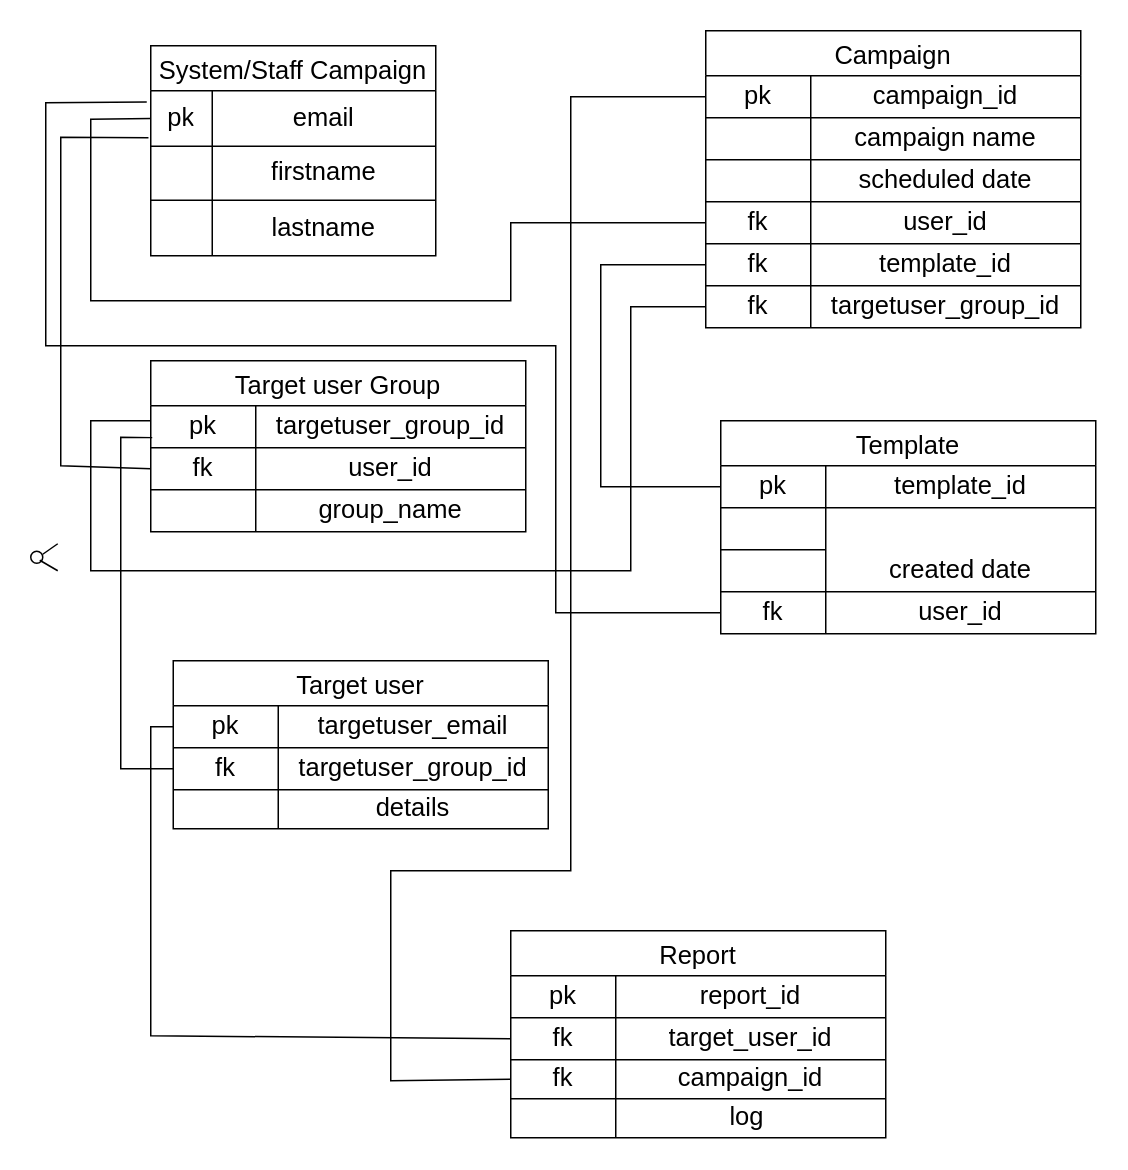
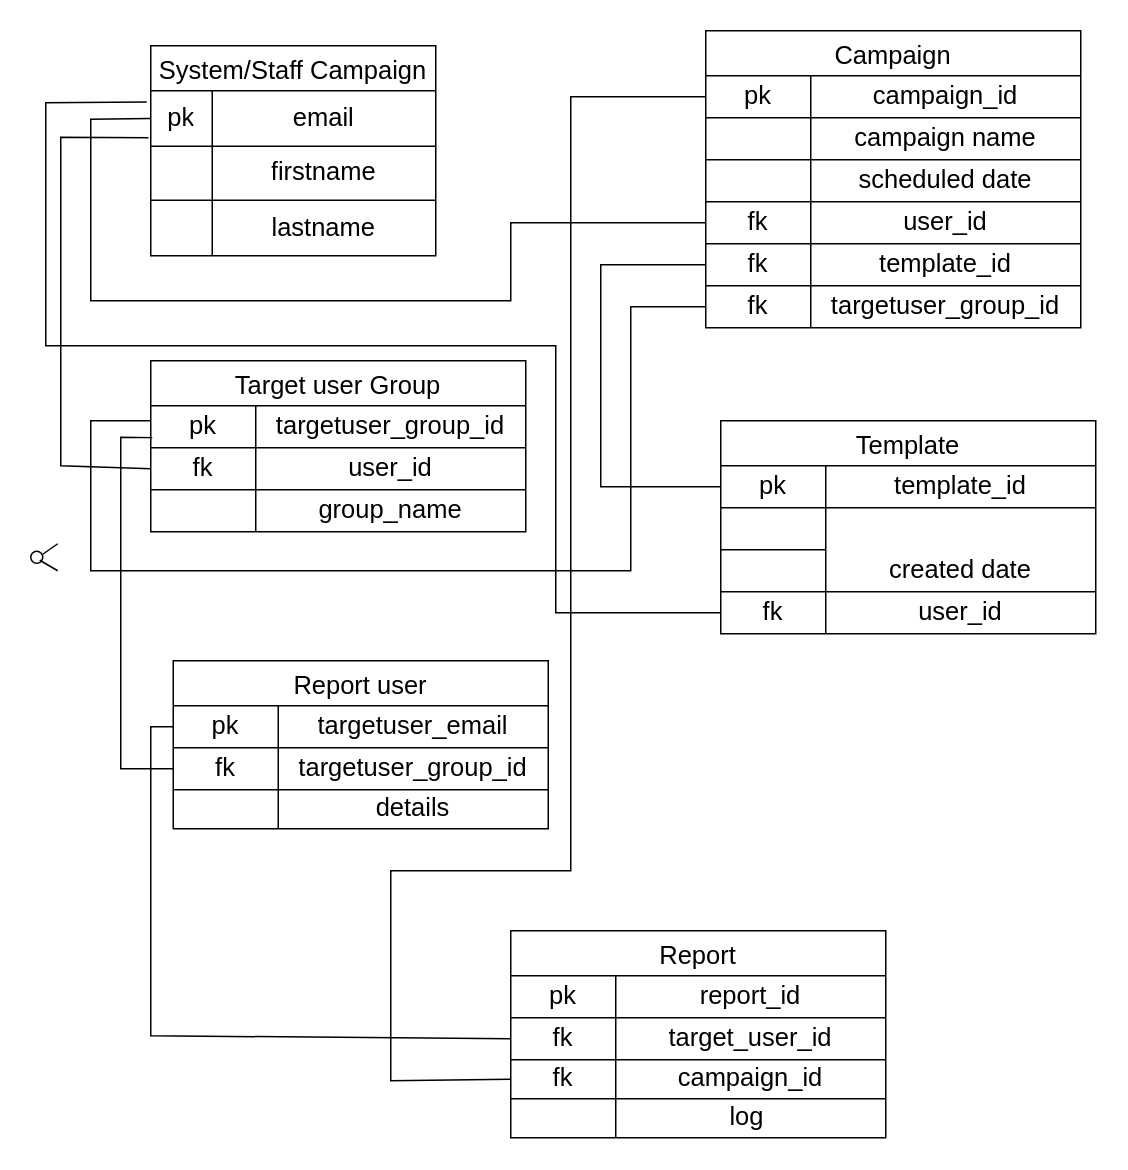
(360, 685) -> (360, 685)
